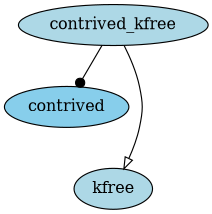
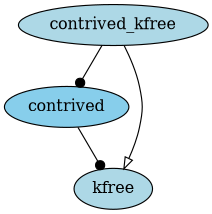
none -> (88, 144)
